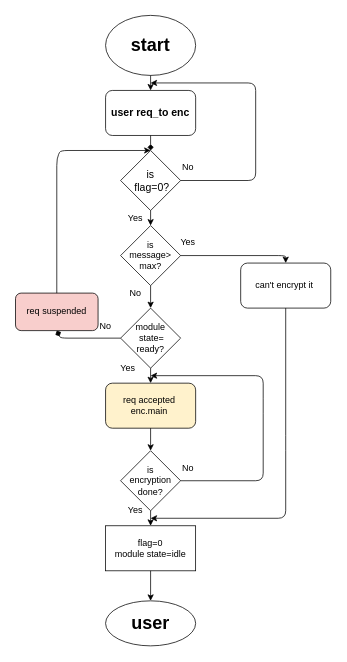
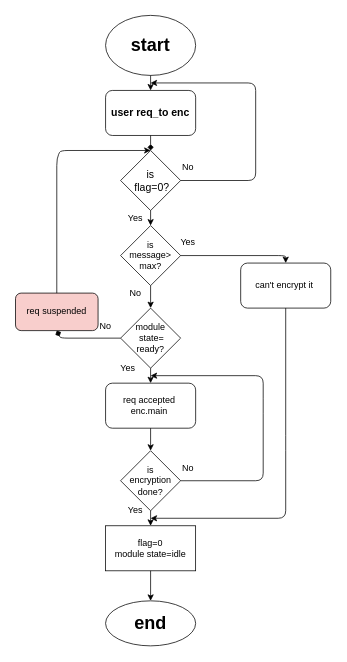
(150, 405) -> (150, 405)
(150, 623) -> (150, 623)
